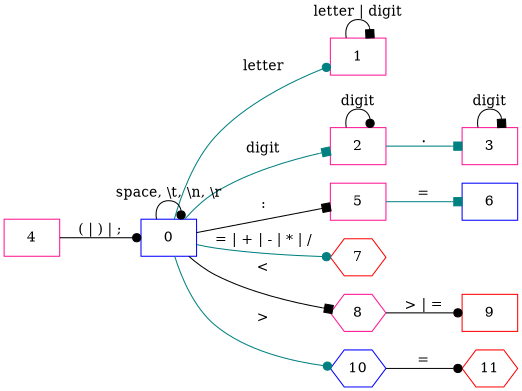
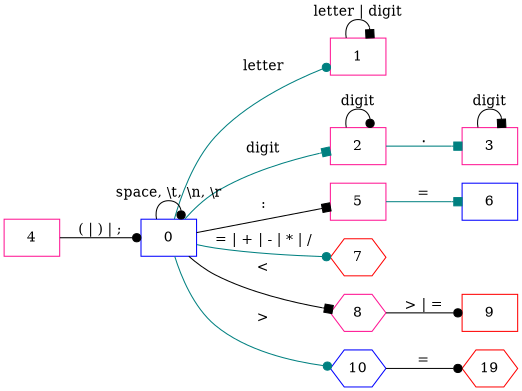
(490, 368) -> (490, 368)
